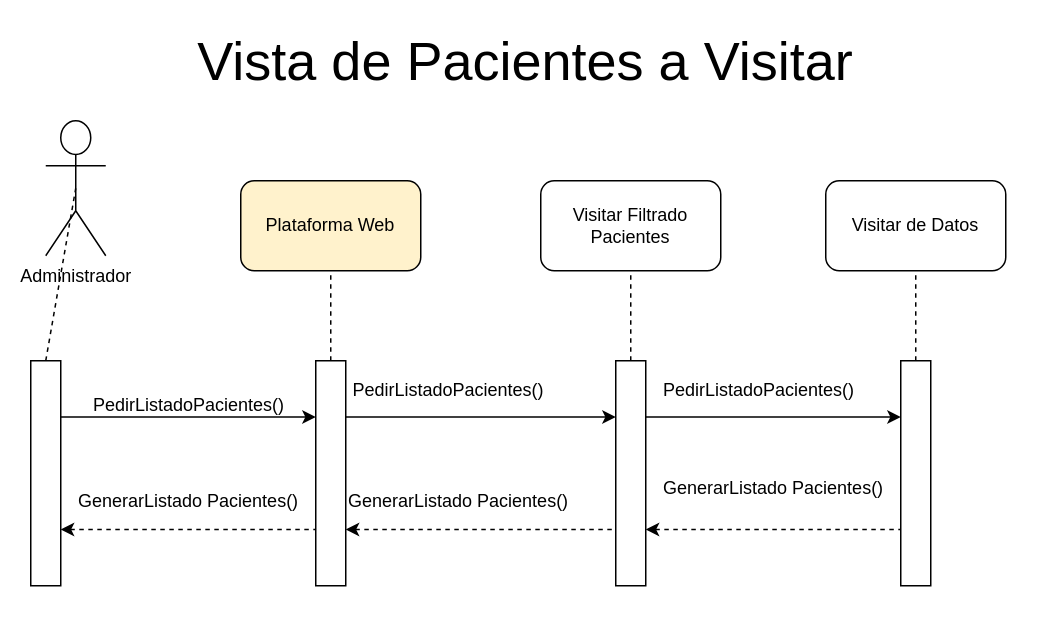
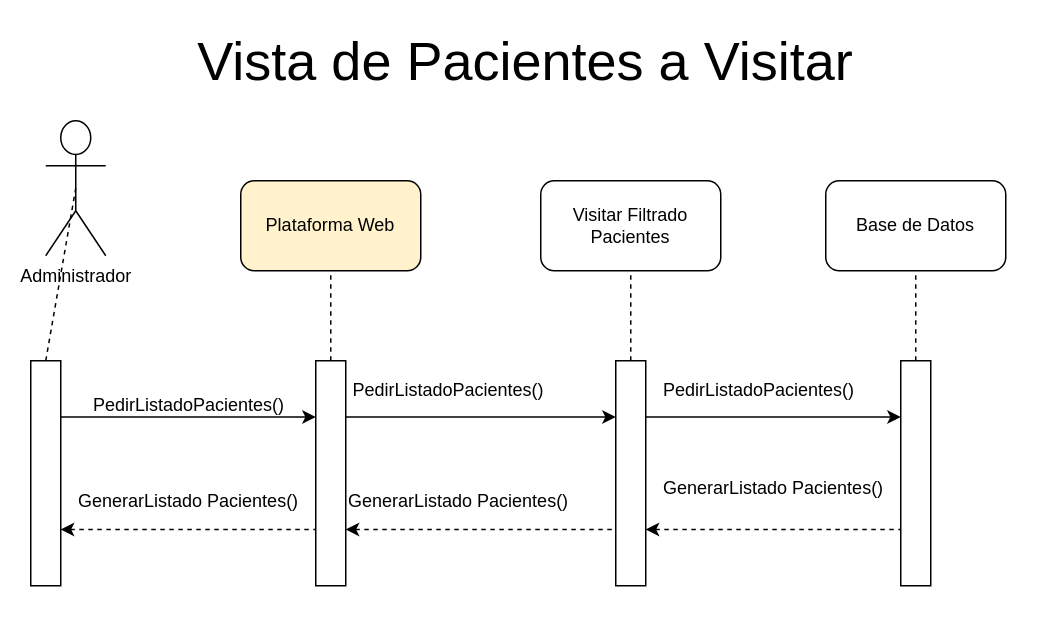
(916, 226) -> (916, 226)
